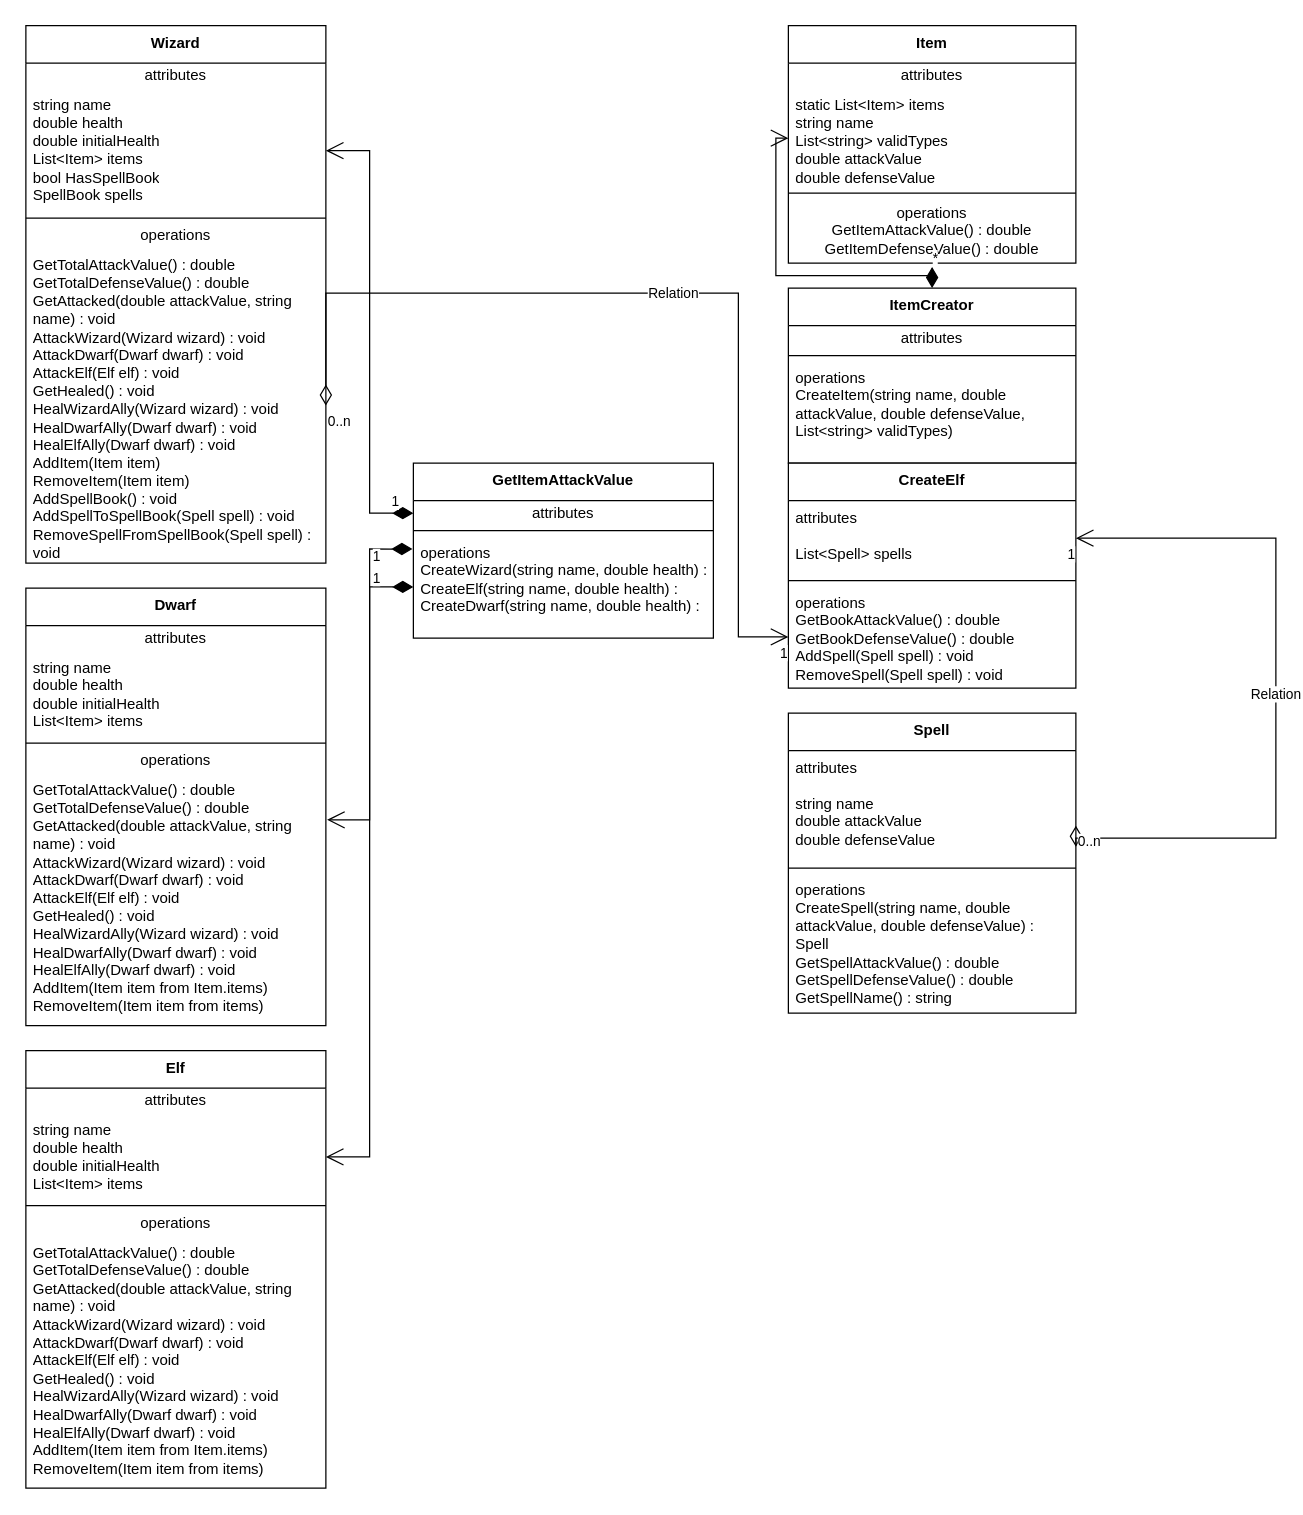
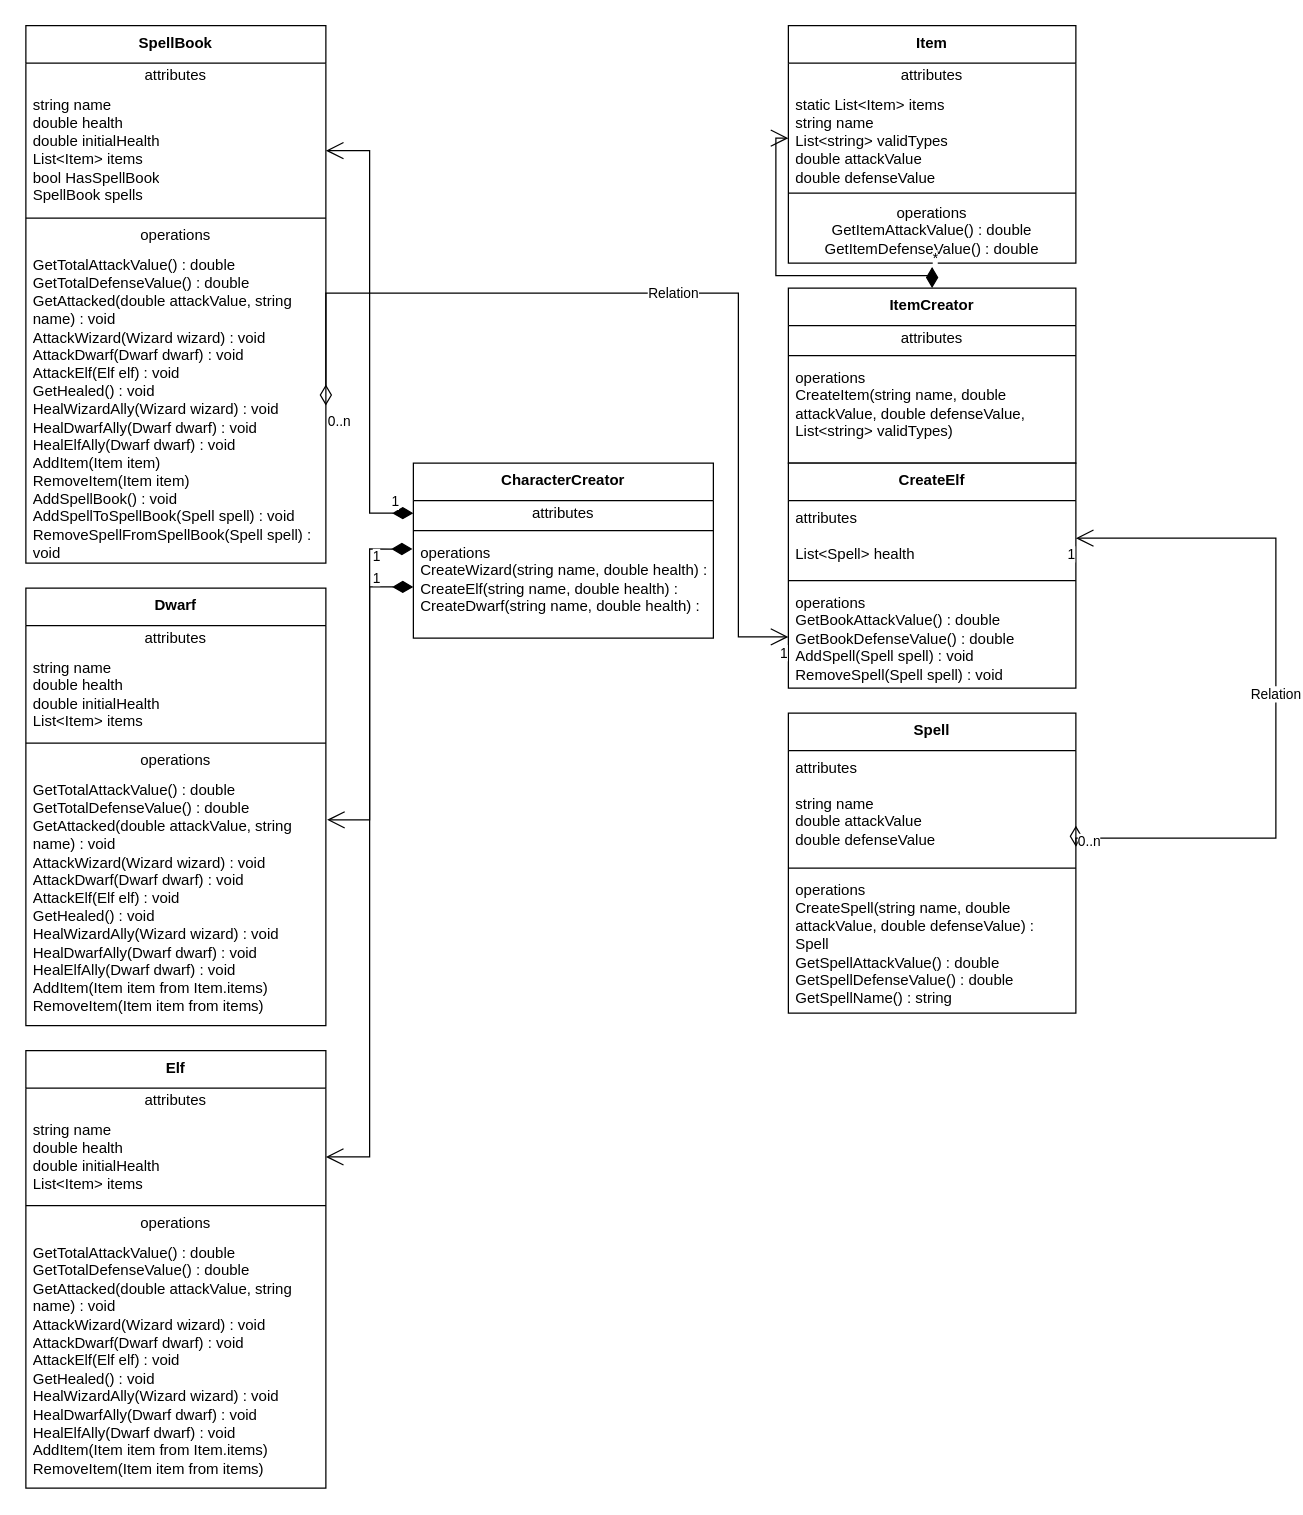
(176, 43) -> (176, 43)
(563, 481) -> (563, 481)
(860, 527) -> (861, 527)
